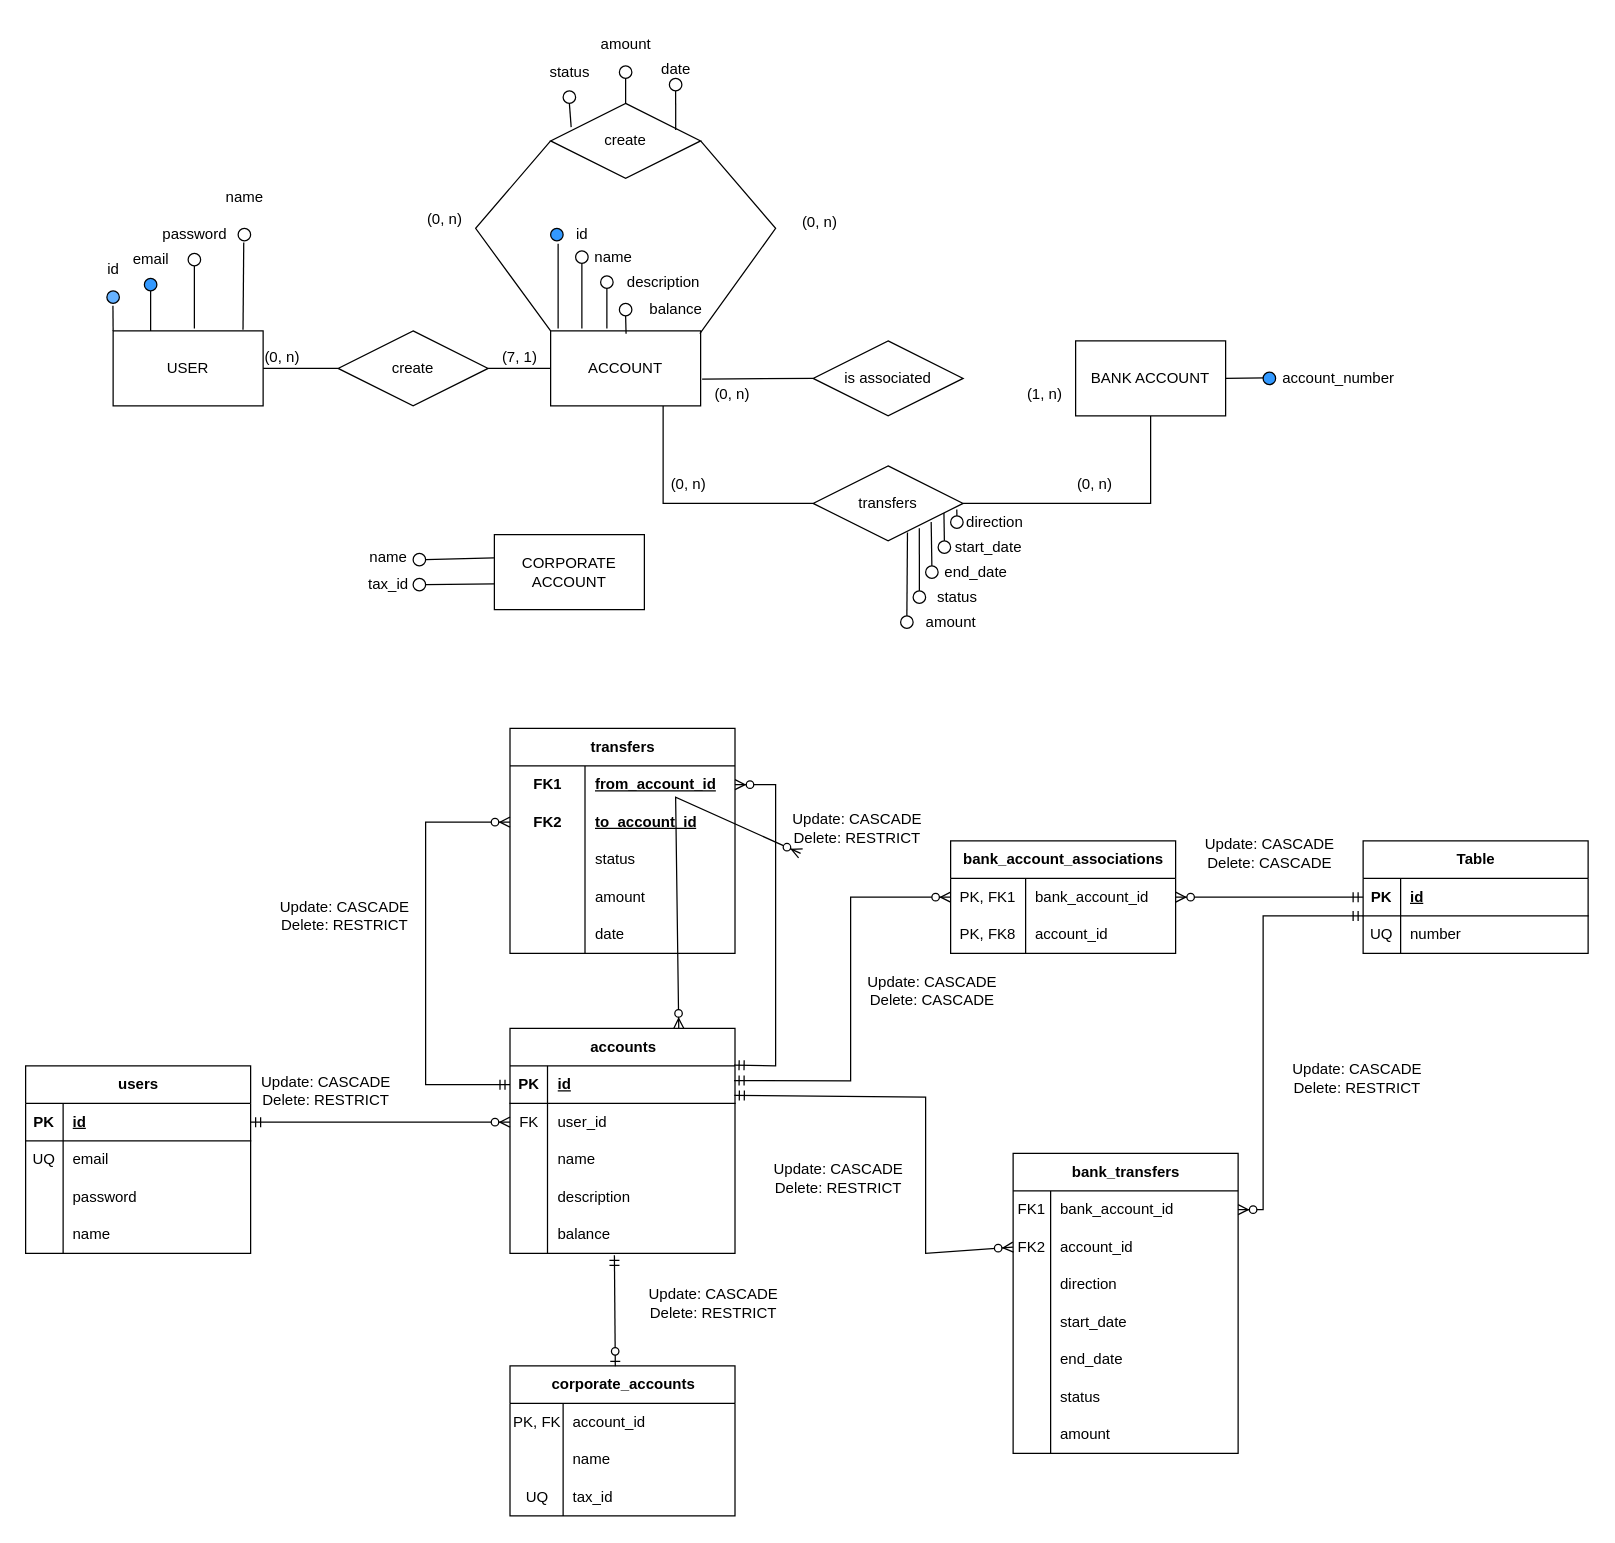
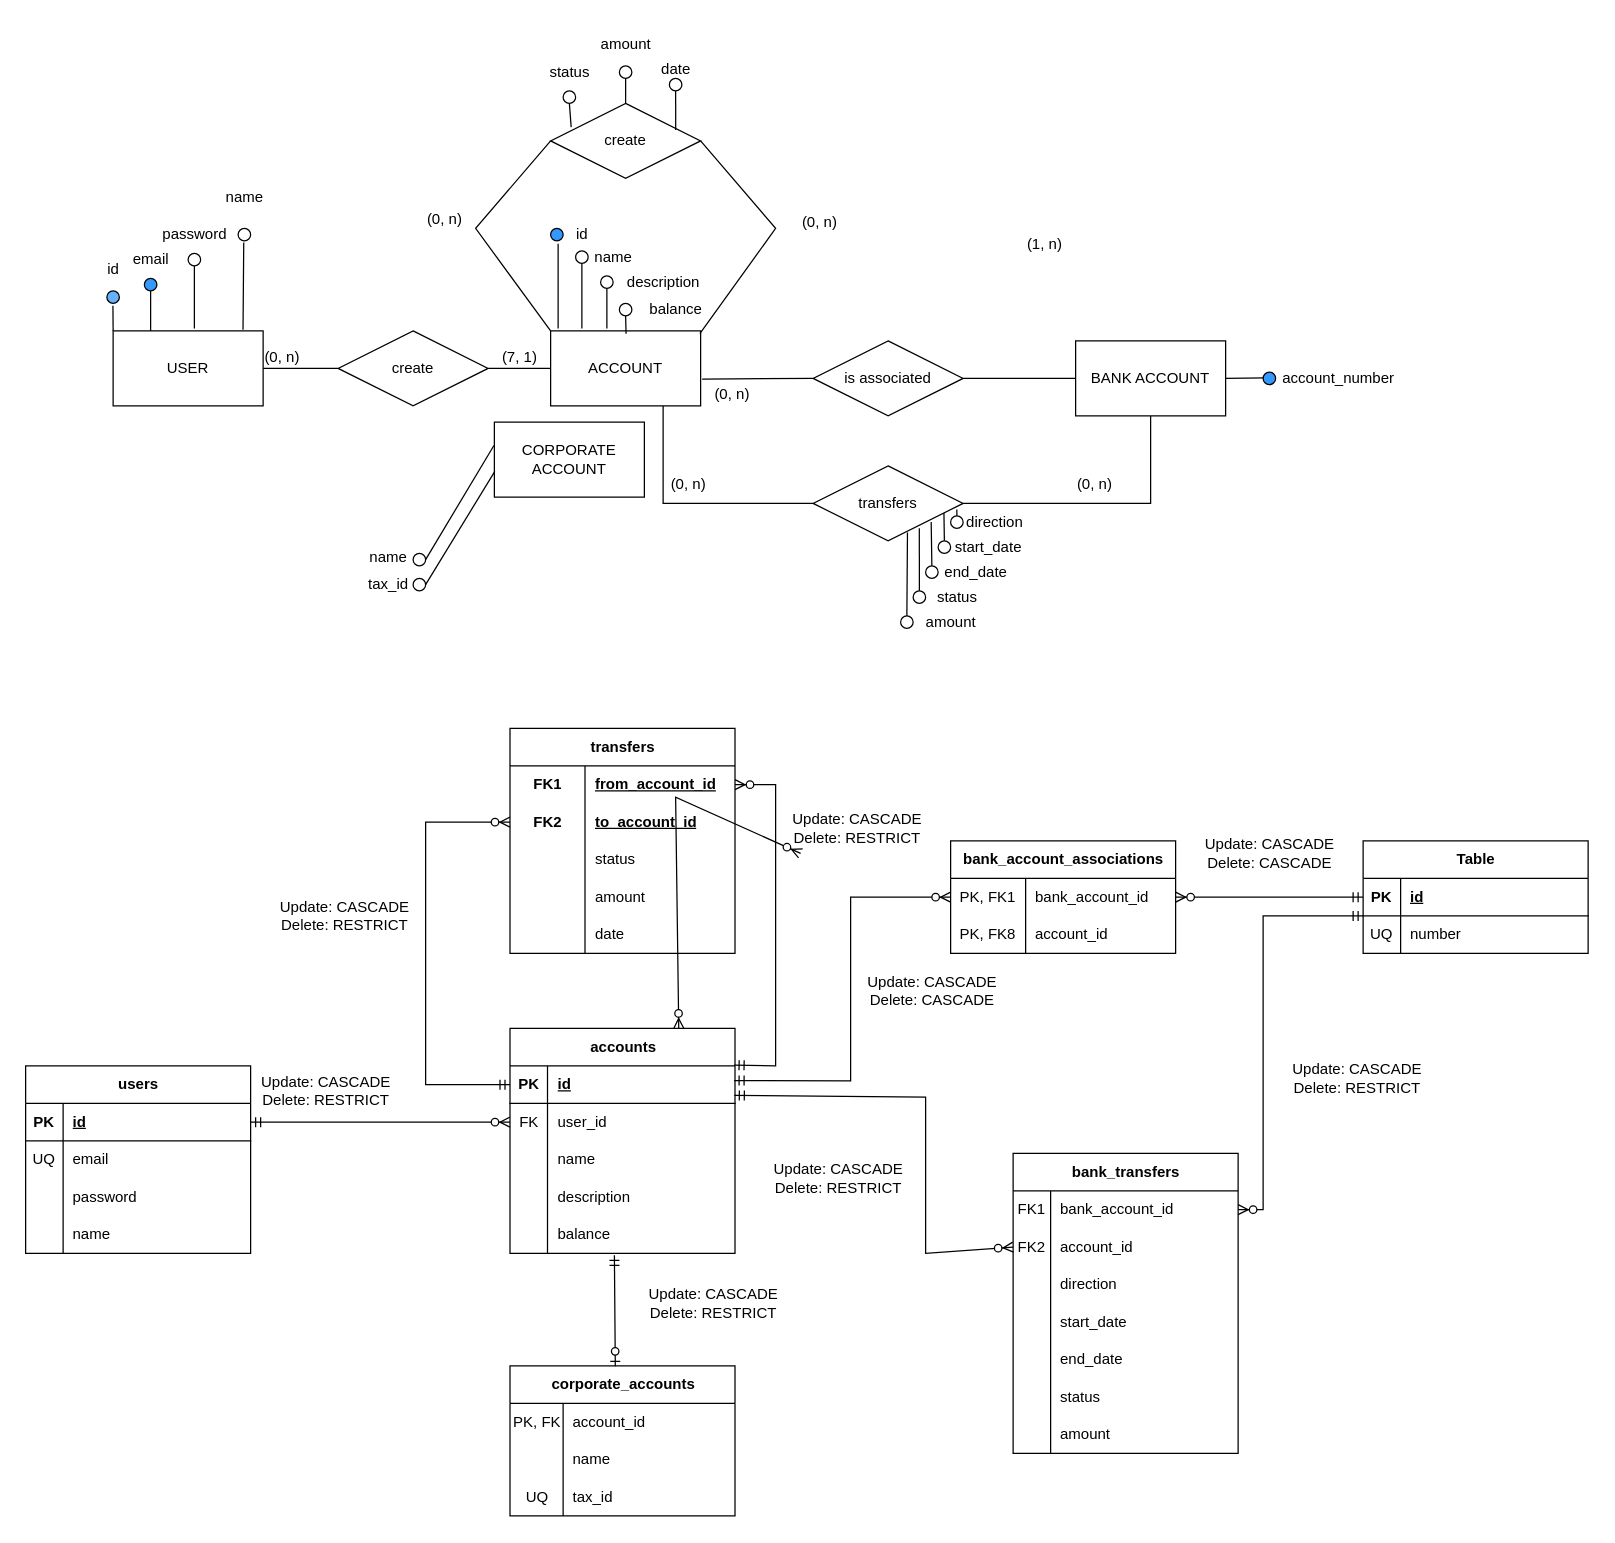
none -> (1019, 378)
(1044, 394) -> (1044, 244)
(569, 572) -> (569, 459)
